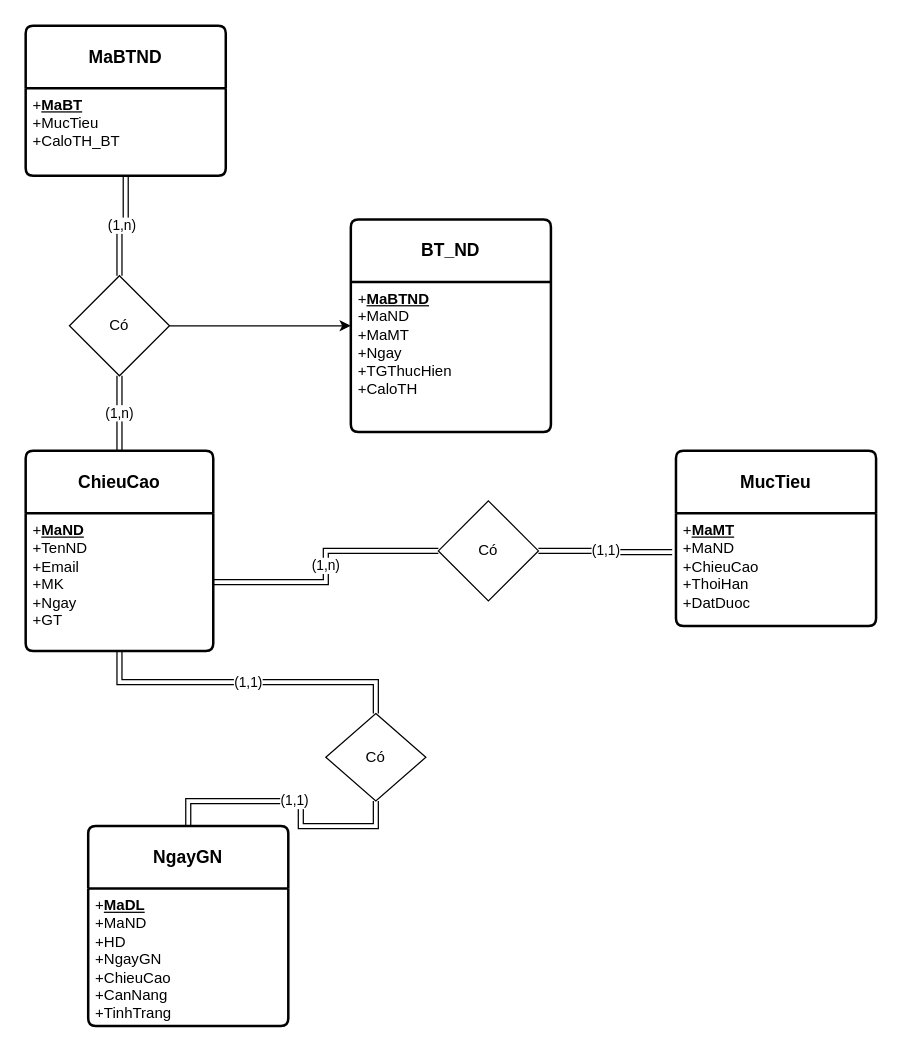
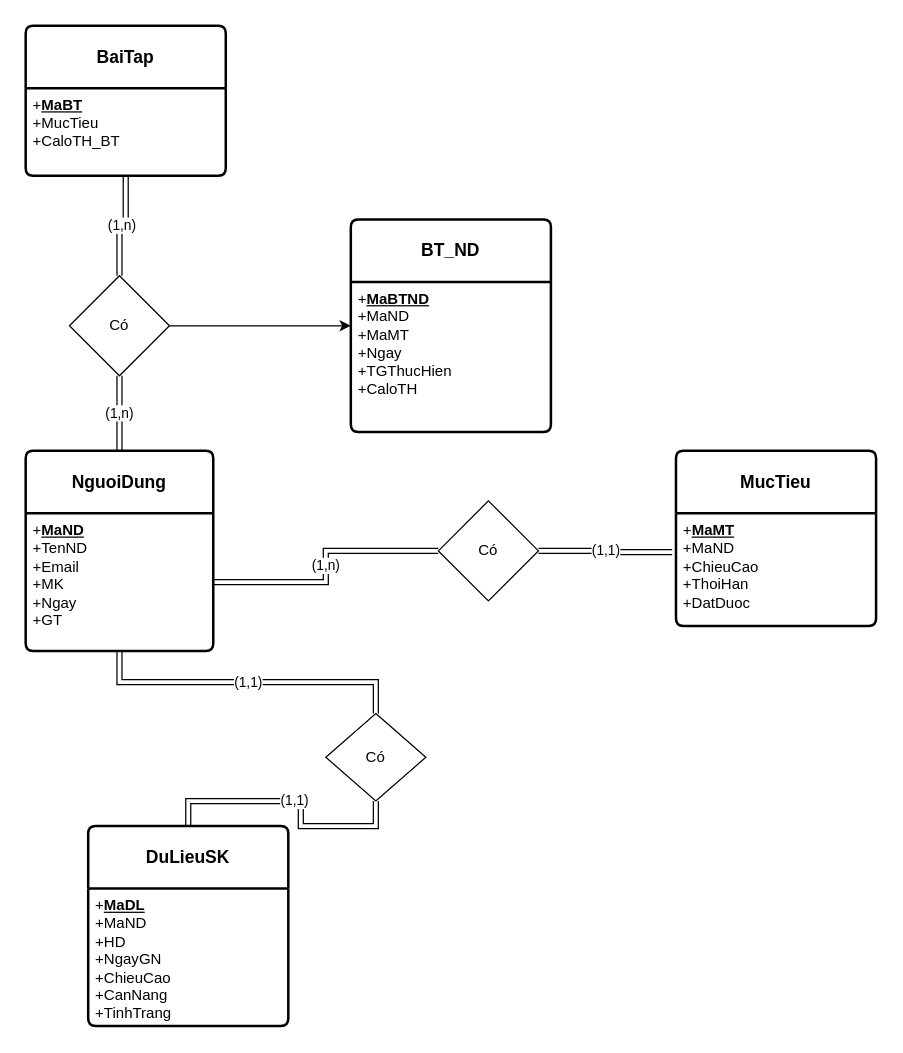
(126, 57) -> (126, 57)
(119, 482) -> (119, 482)
(188, 857) -> (188, 857)
